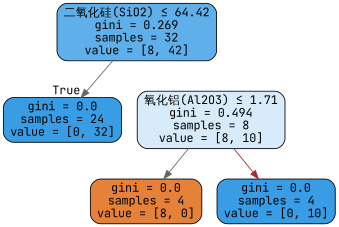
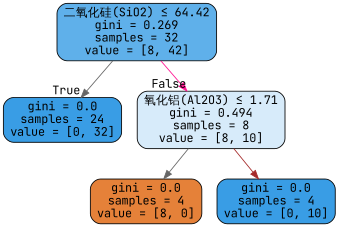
none -> (171, 73)
